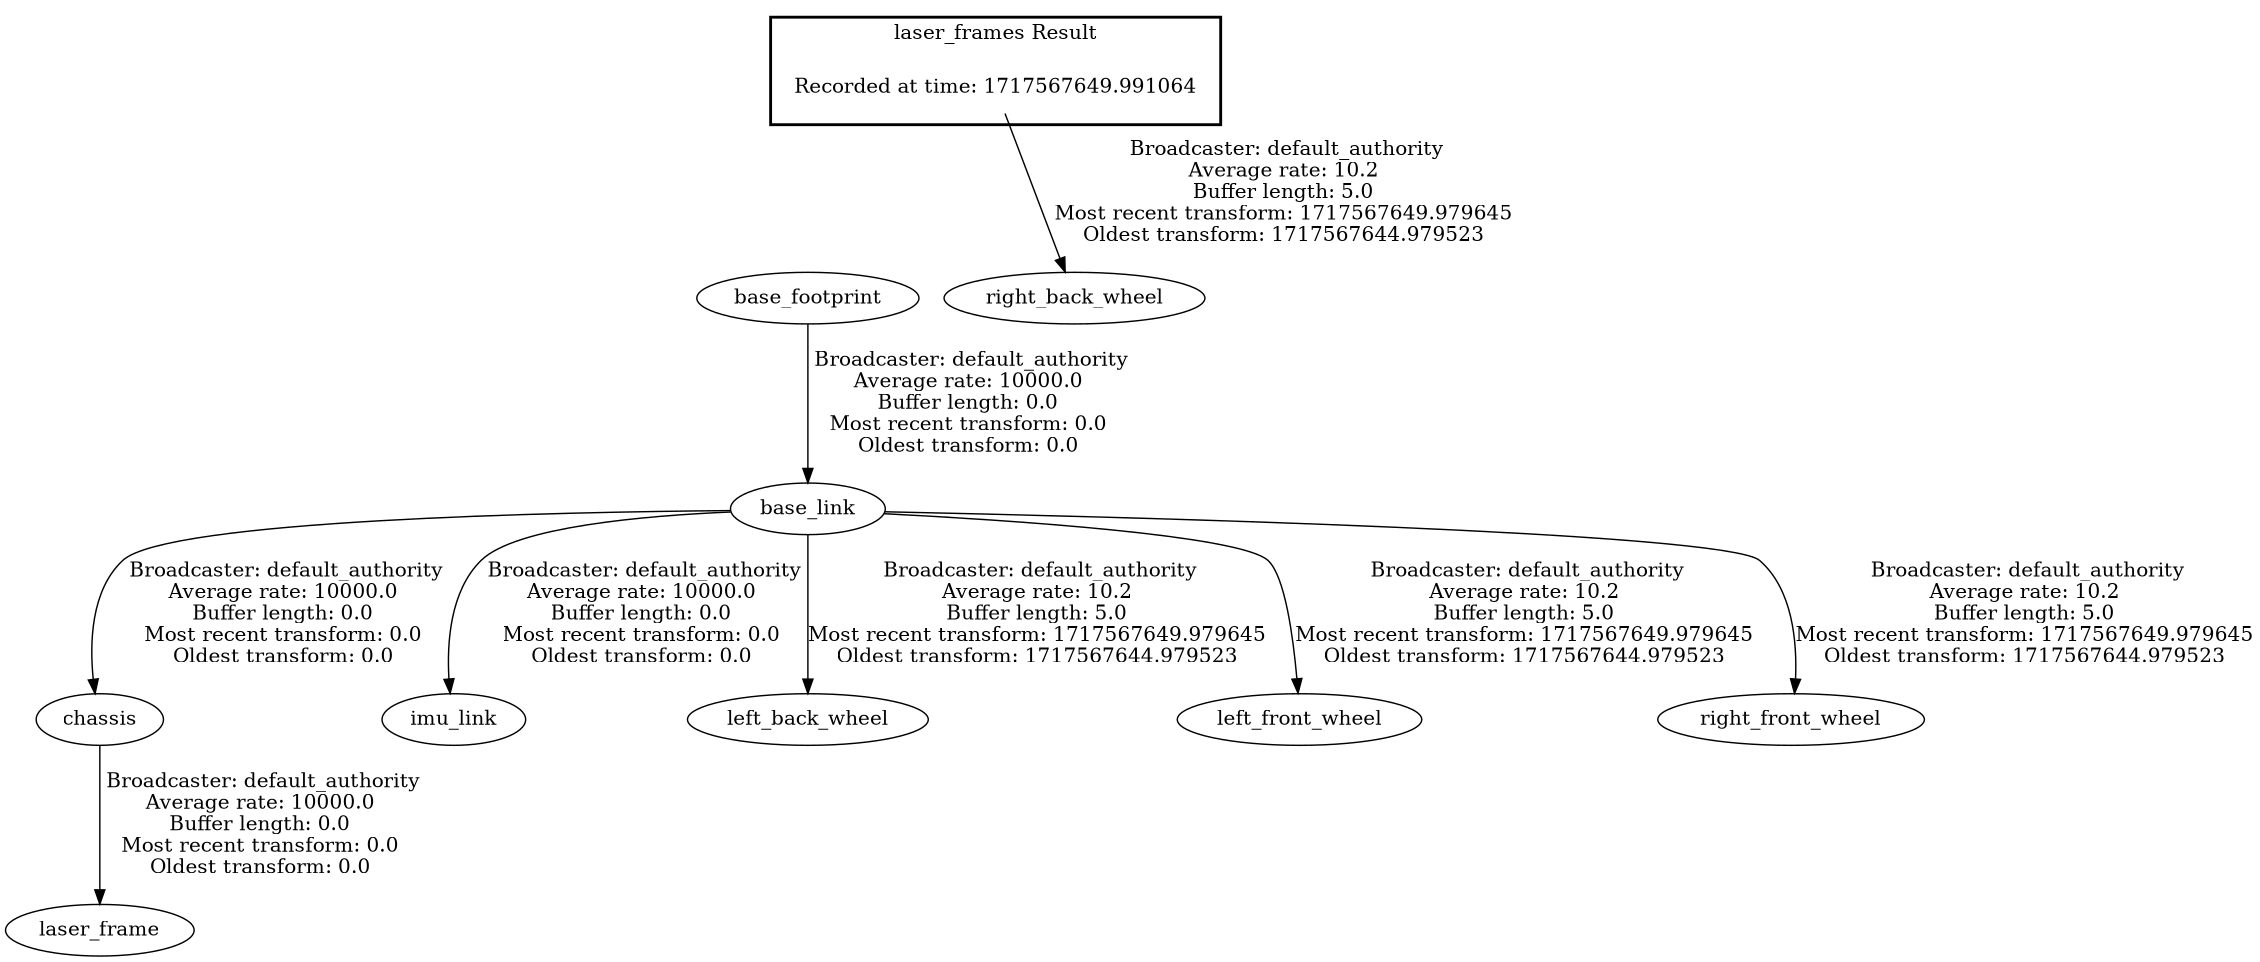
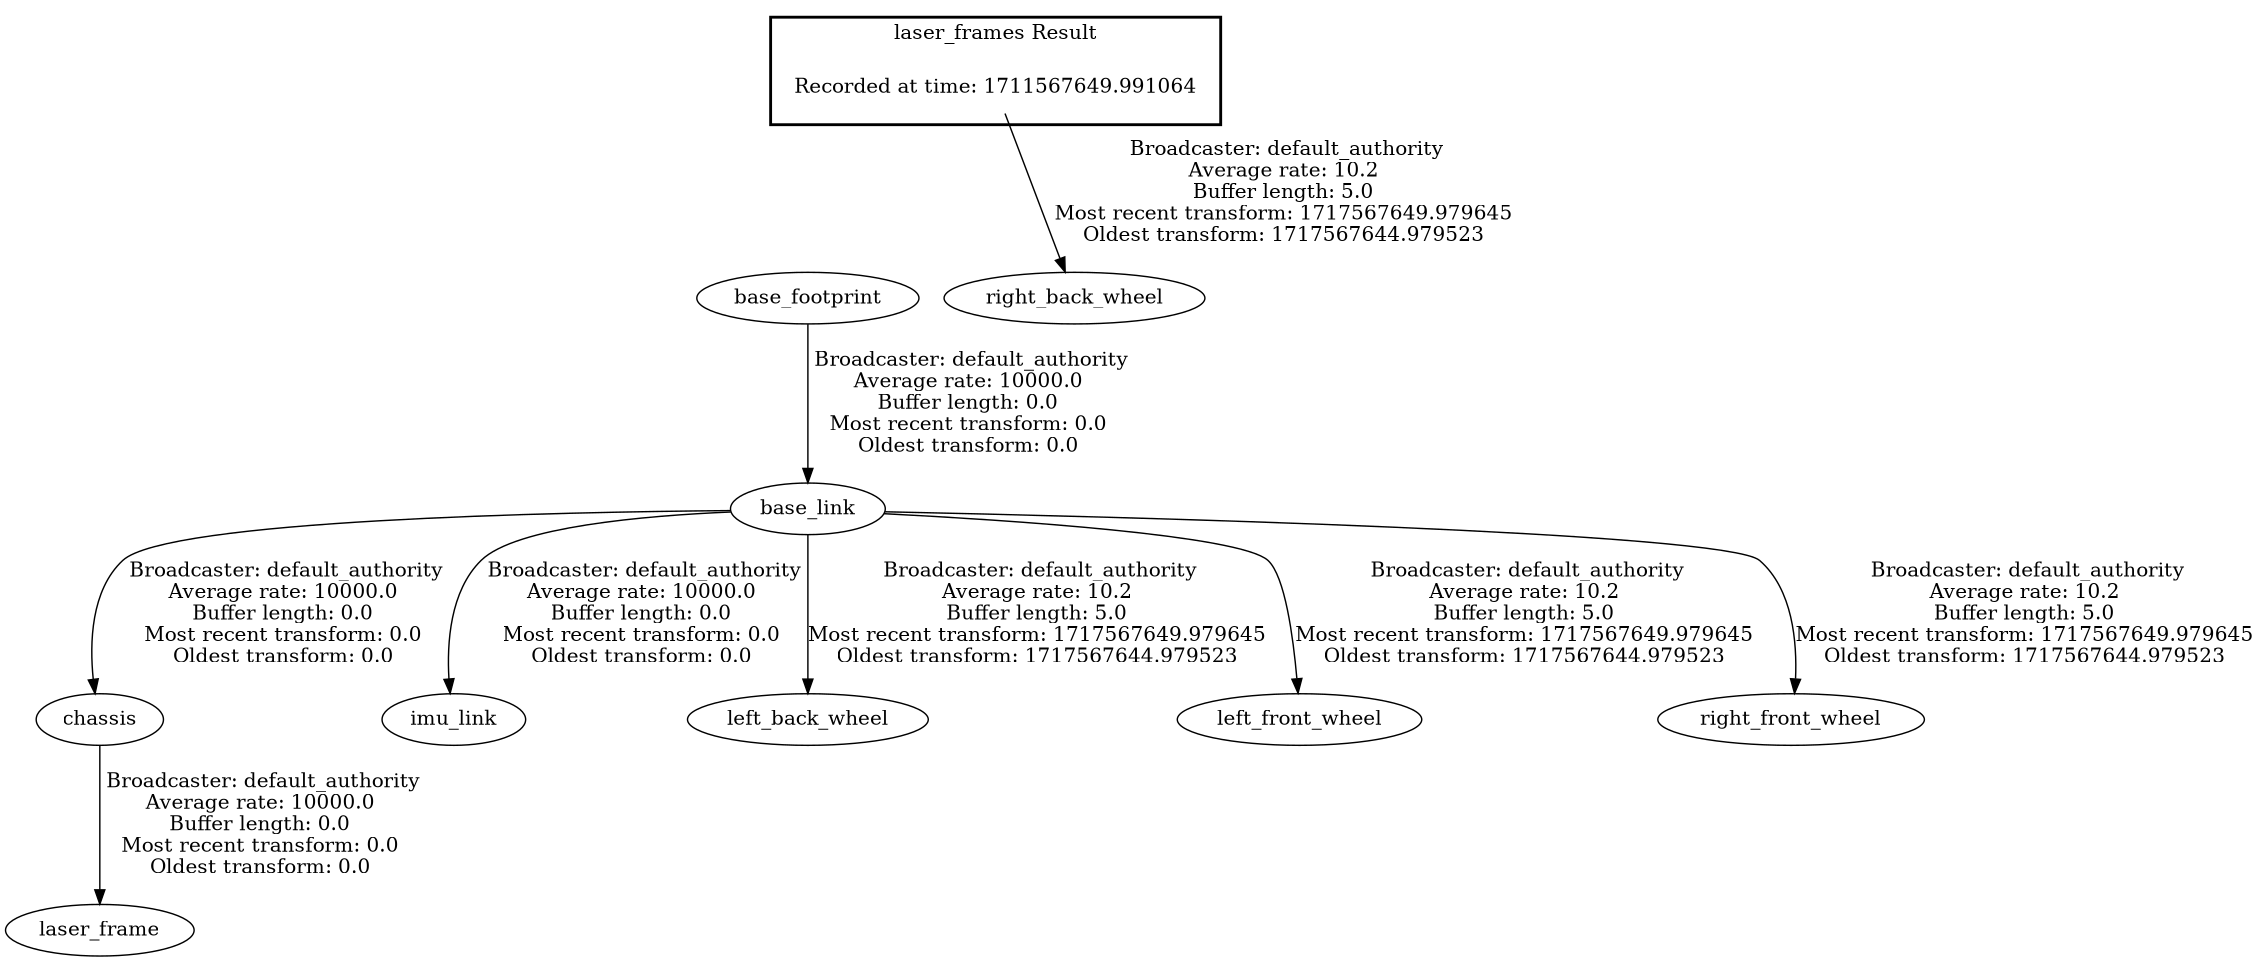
(996, 87) -> (996, 87)
